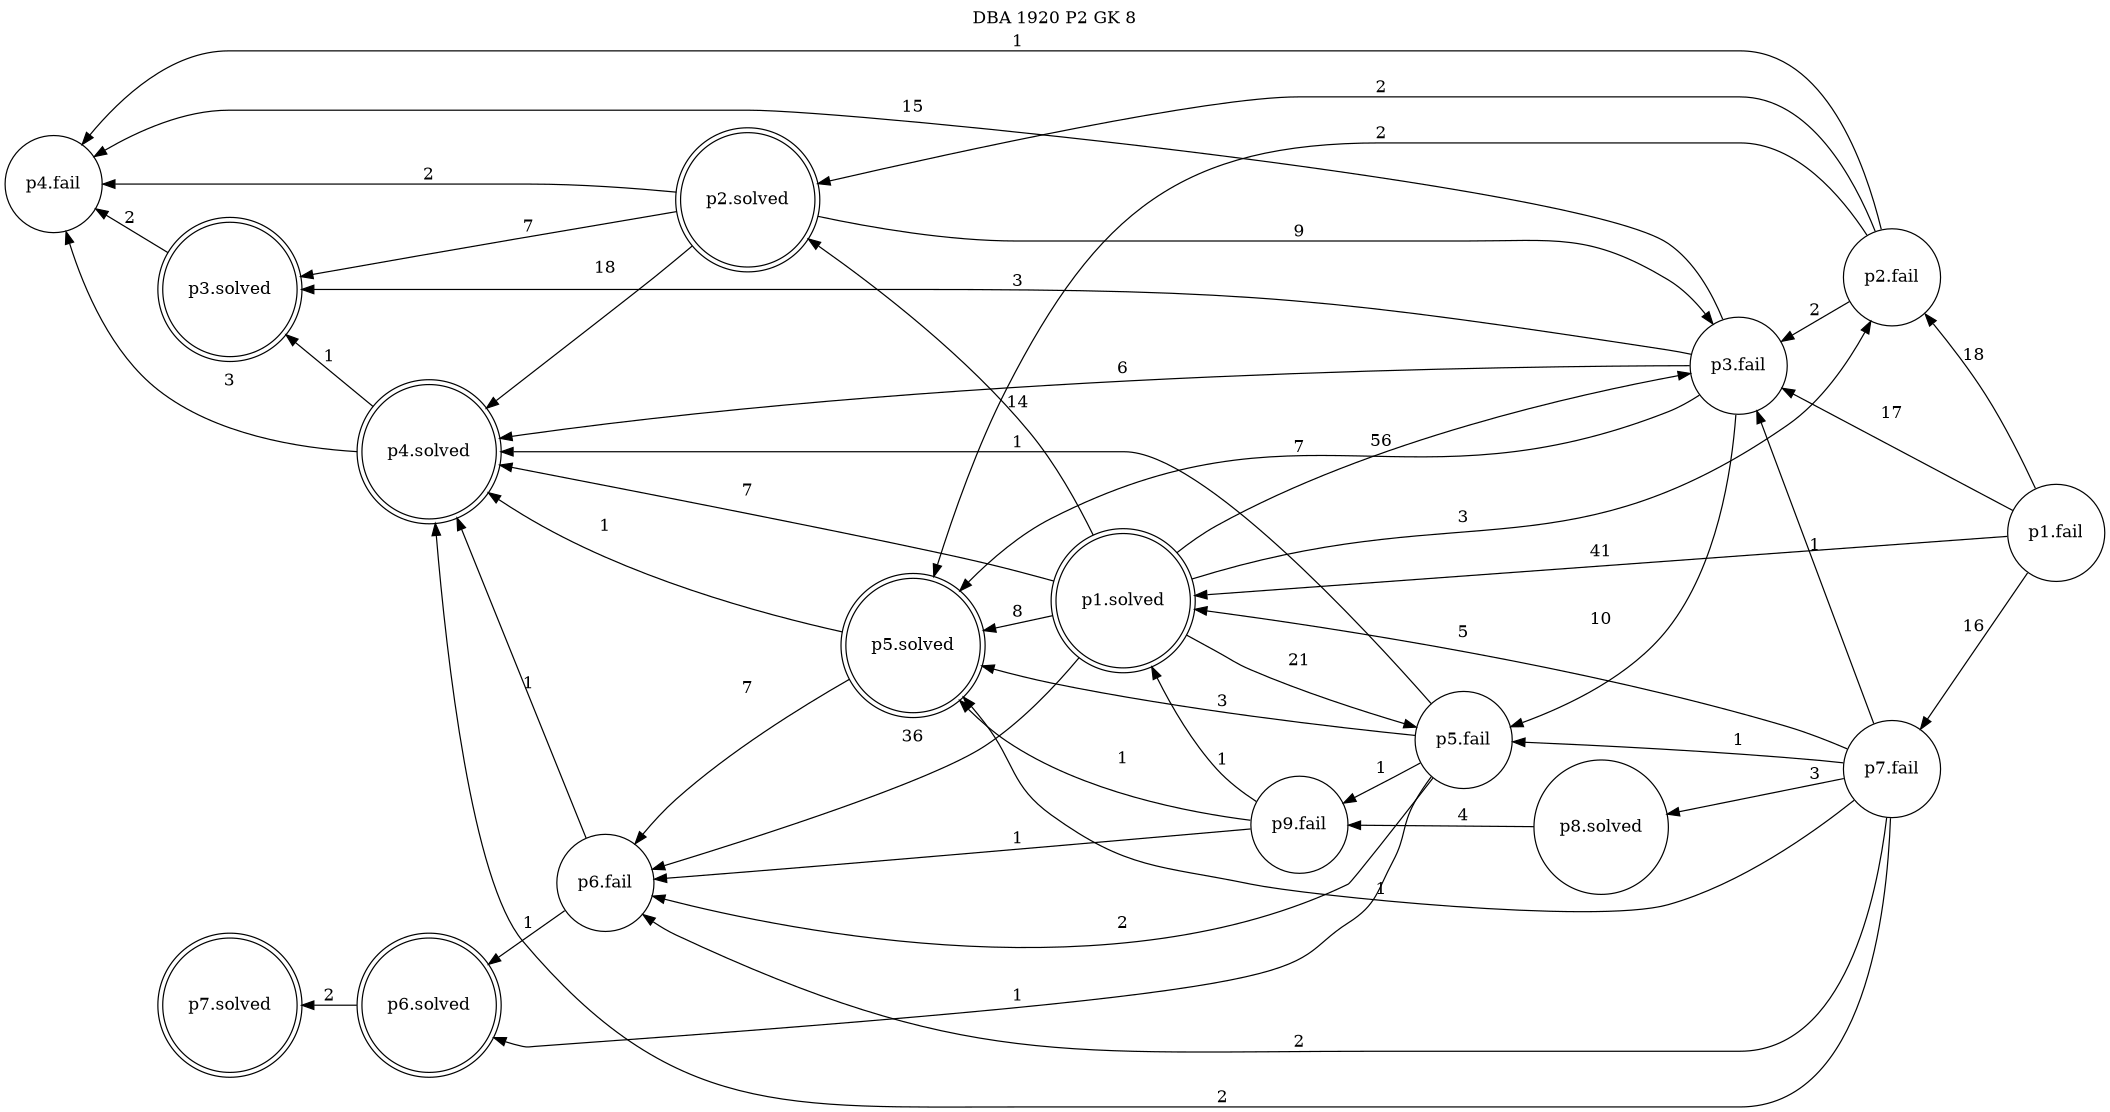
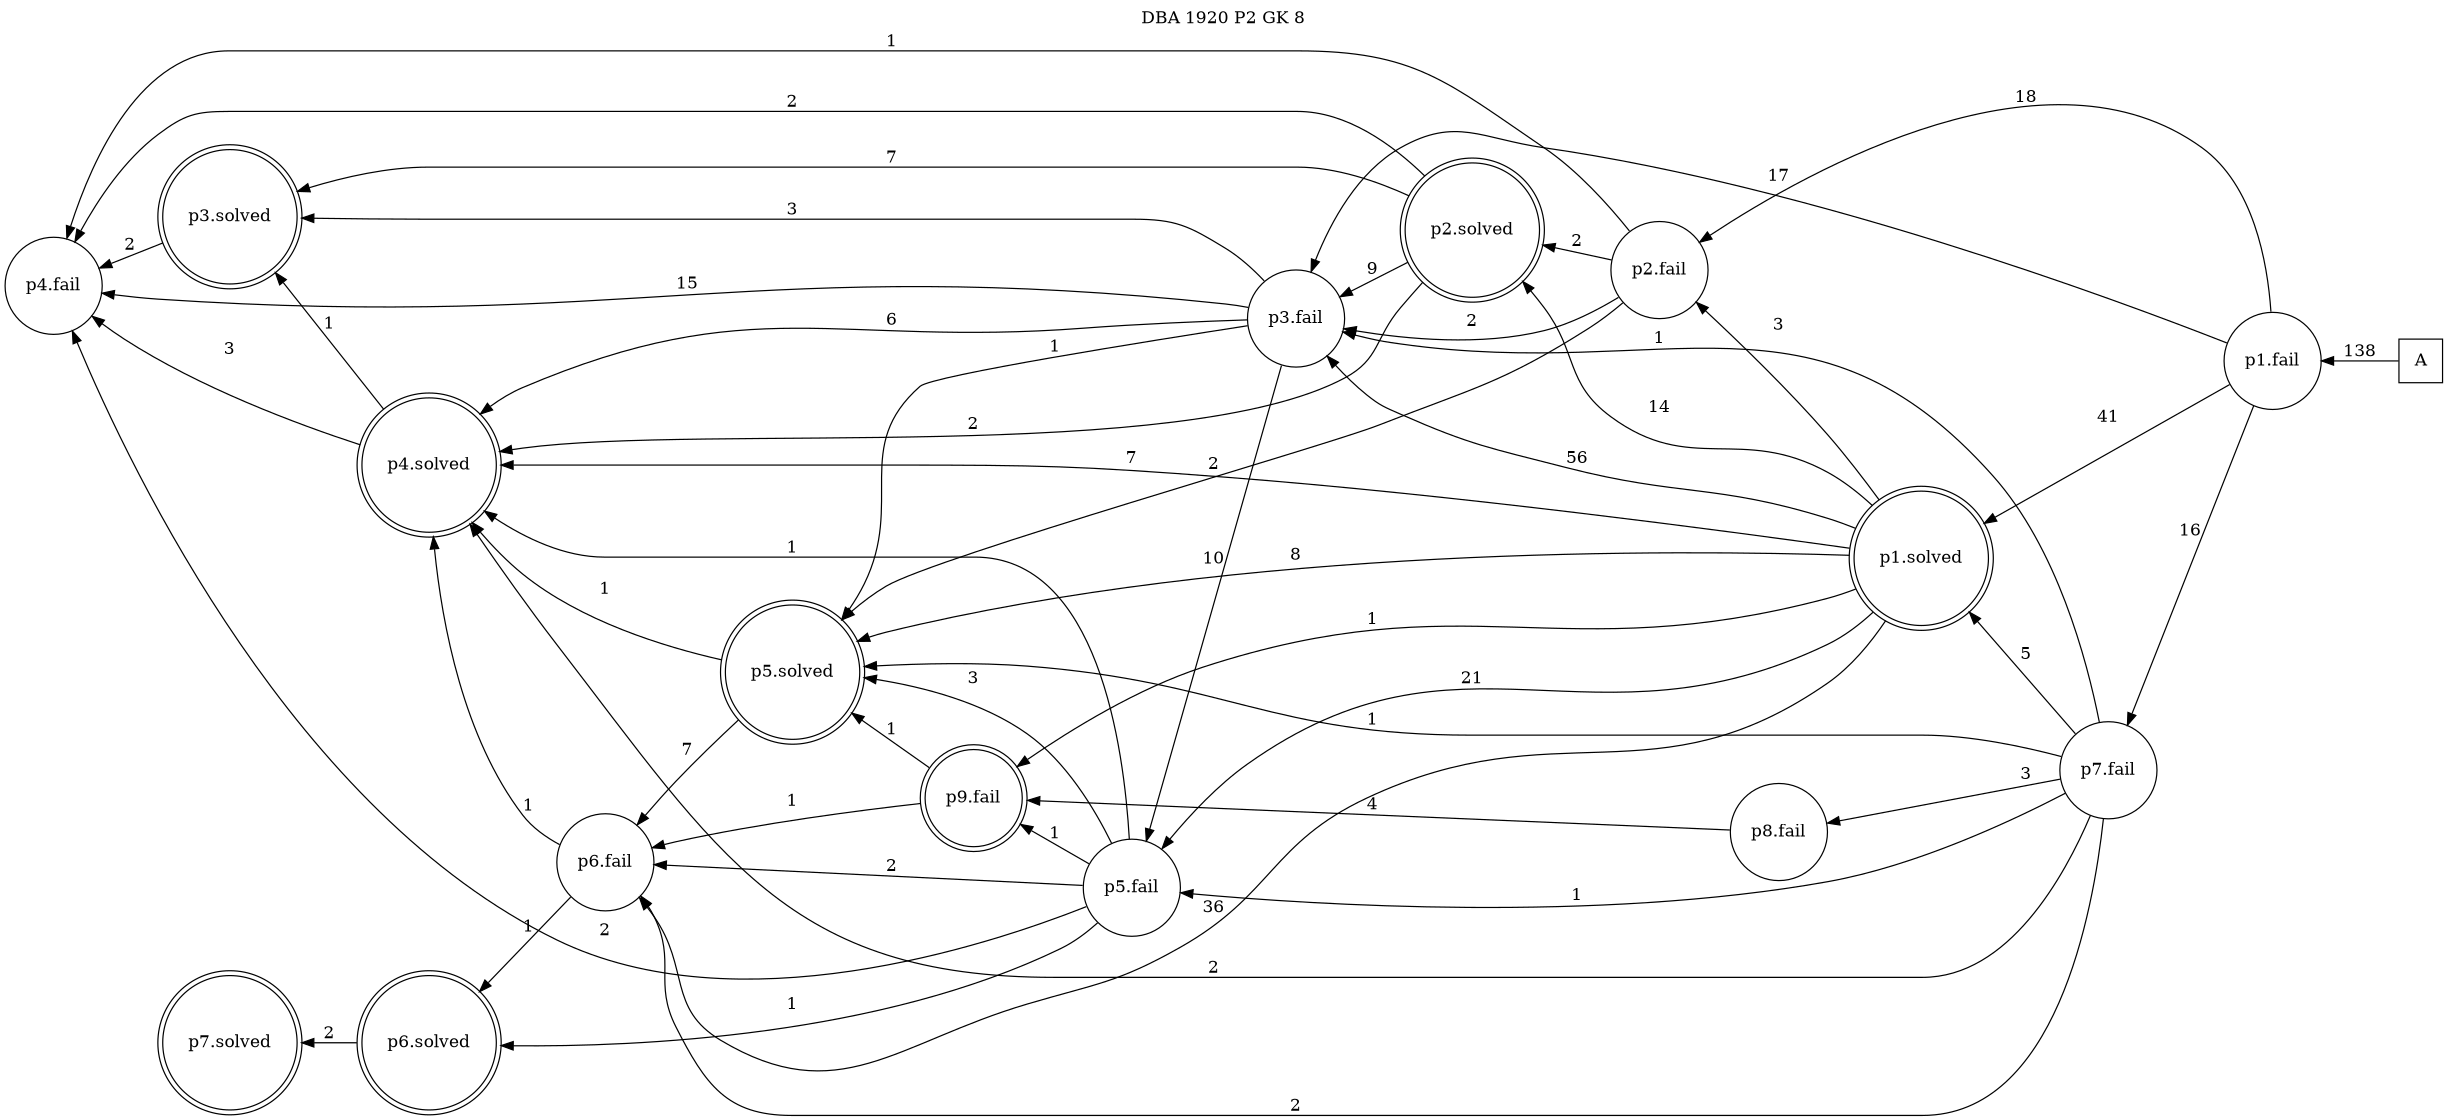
(605, 268) -> (974, 424)
none -> (2421, 361)
(1299, 448) -> (1055, 347)
(1198, 747) -> (1430, 627)
(1299, 825) -> (974, 798)
(1601, 827) -> (1779, 832)
none -> (457, 877)
